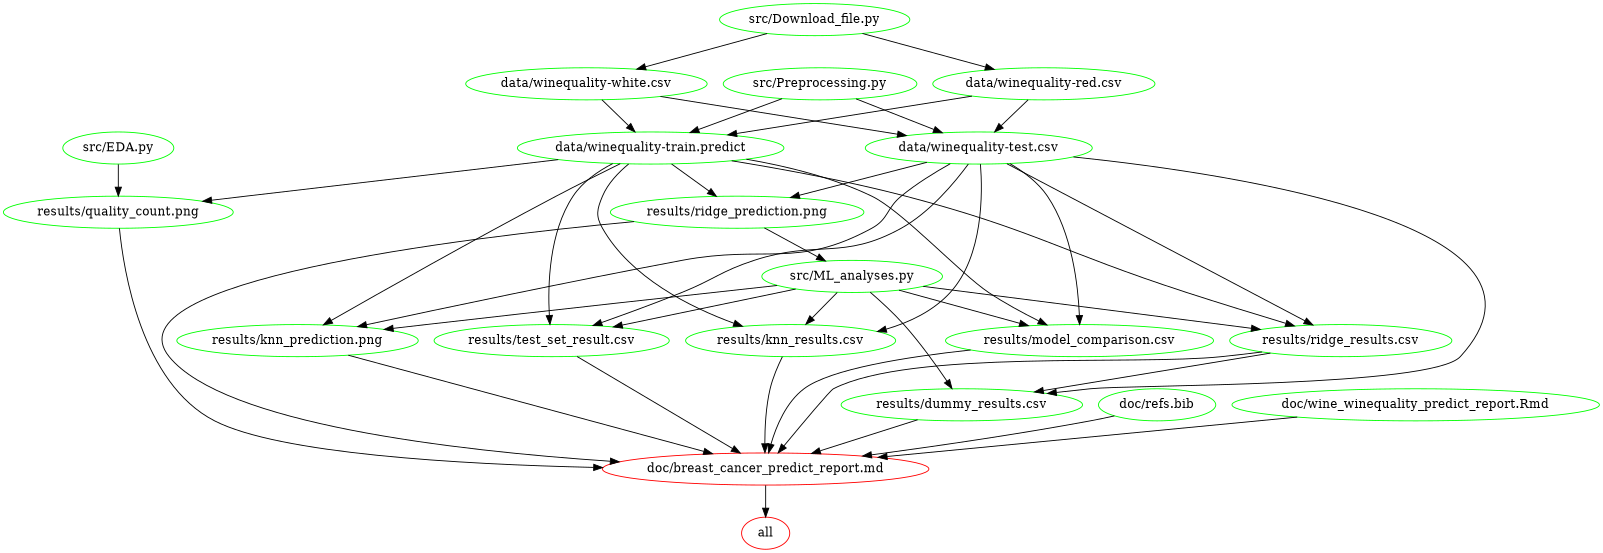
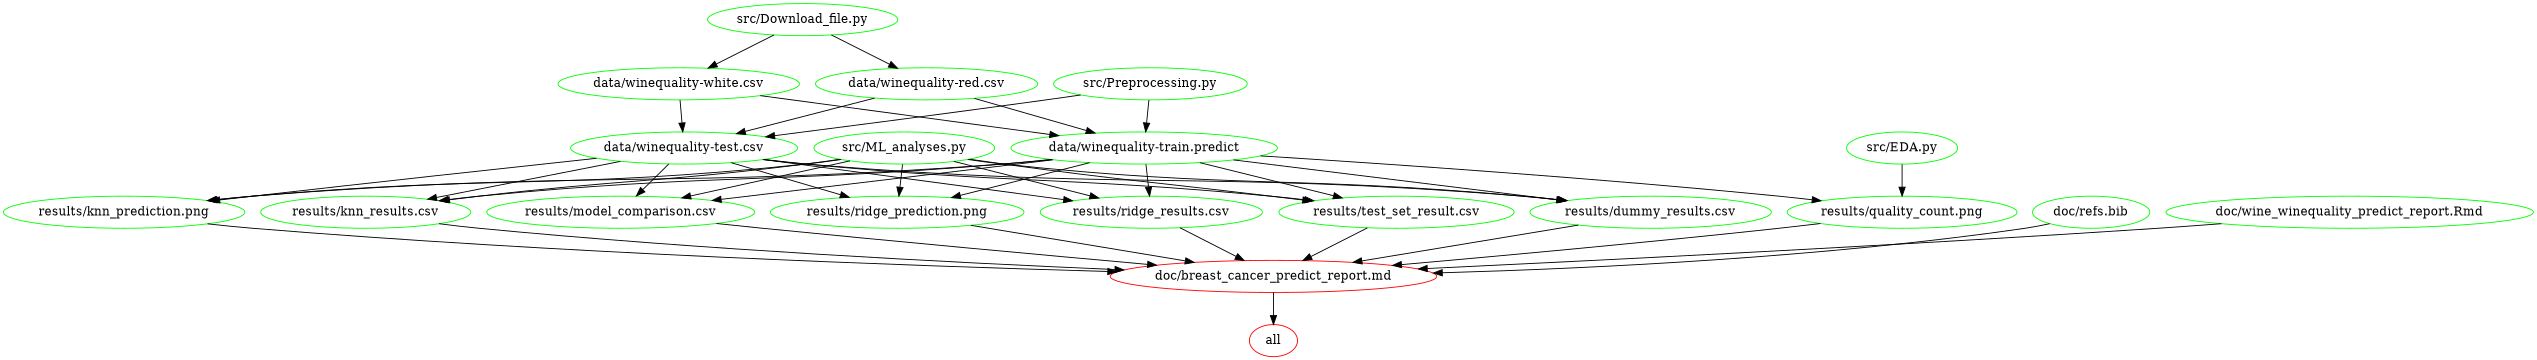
(791, 242) -> (901, 176)
(1157, 372) -> (1395, 180)
